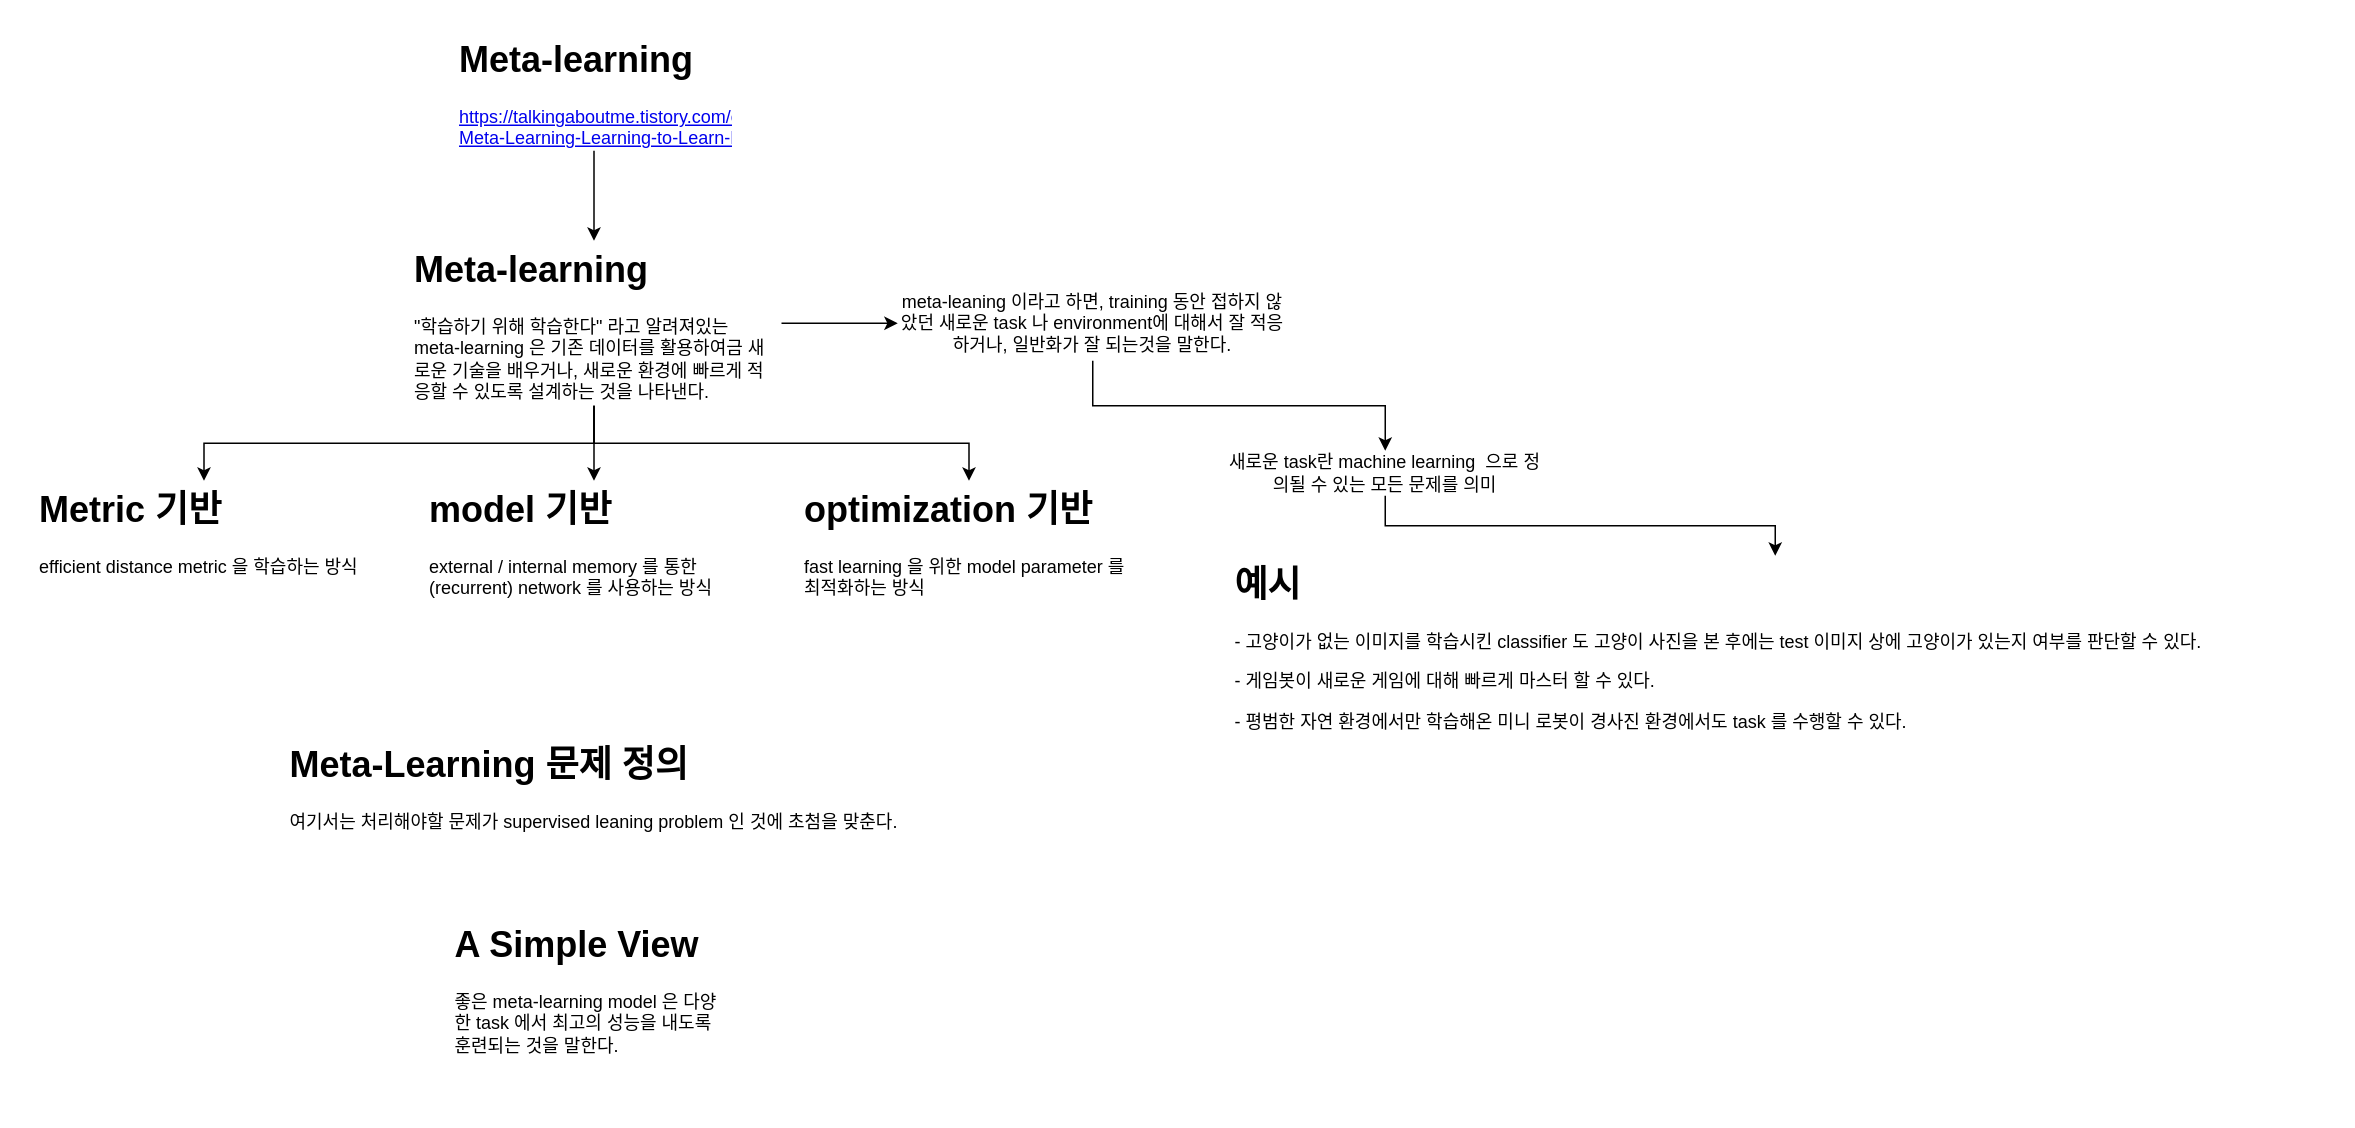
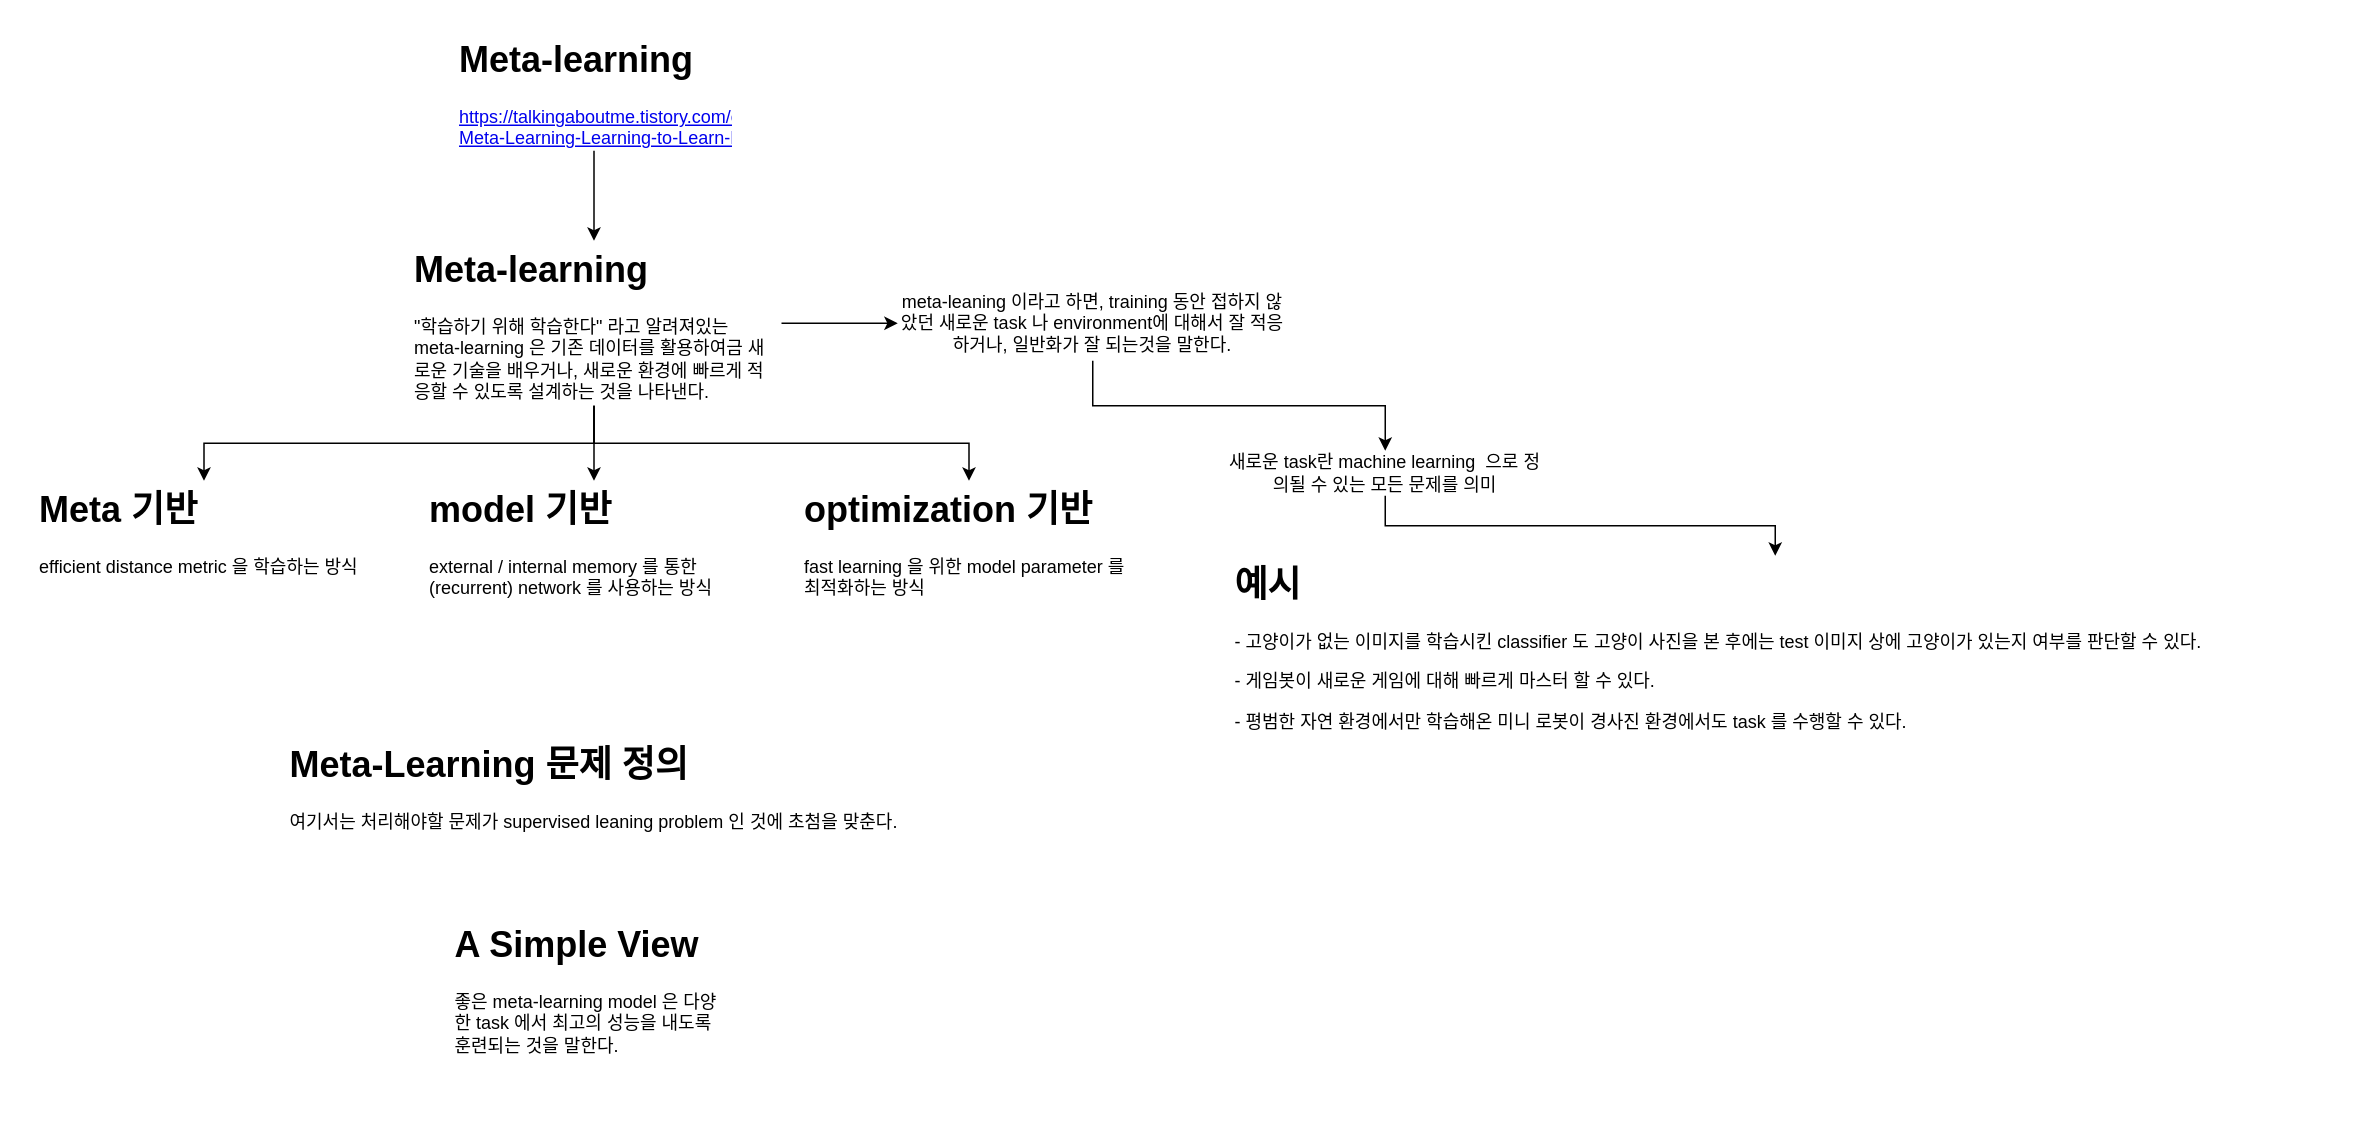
(206, 498) -> (206, 498)
